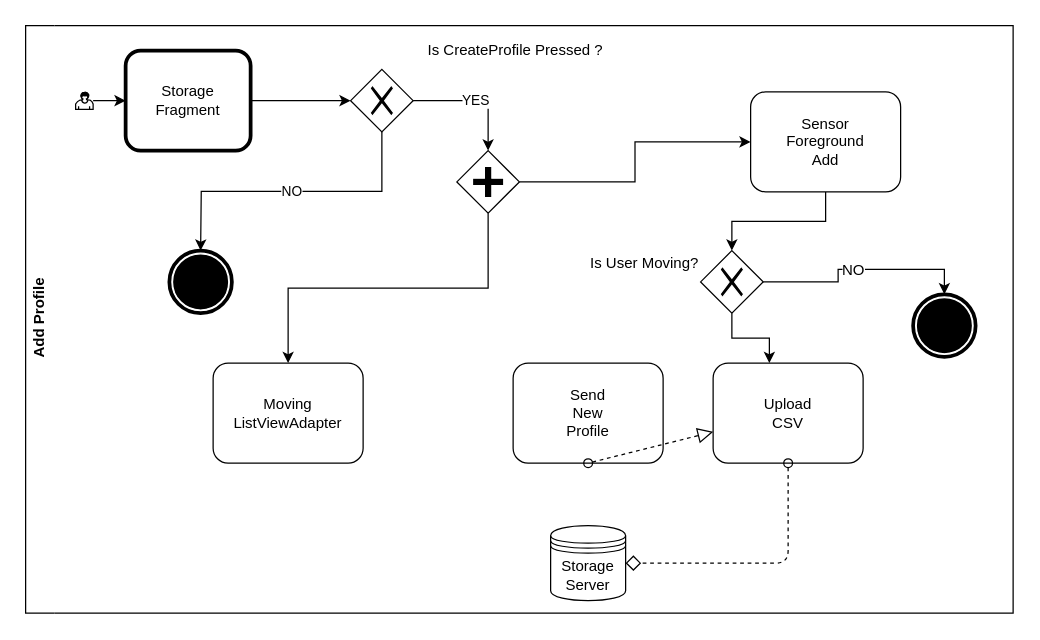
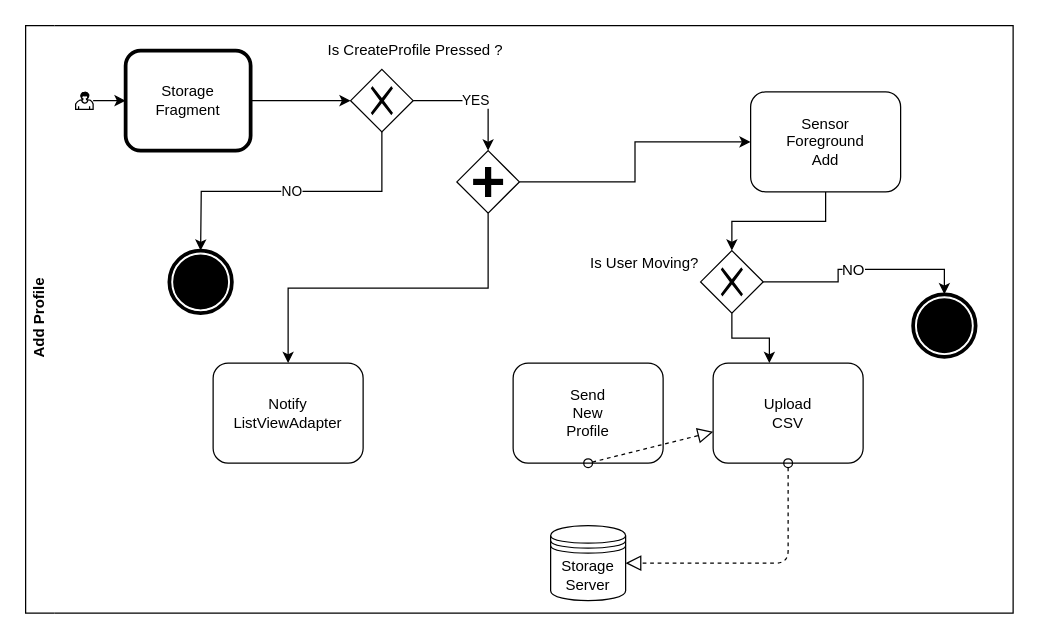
(526, 51) -> (426, 51)
(288, 413) -> (288, 413)
(641, 563) -> (642, 563)
